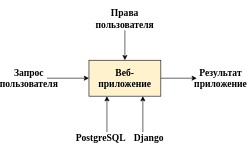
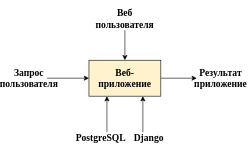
(125, 18) -> (125, 18)
